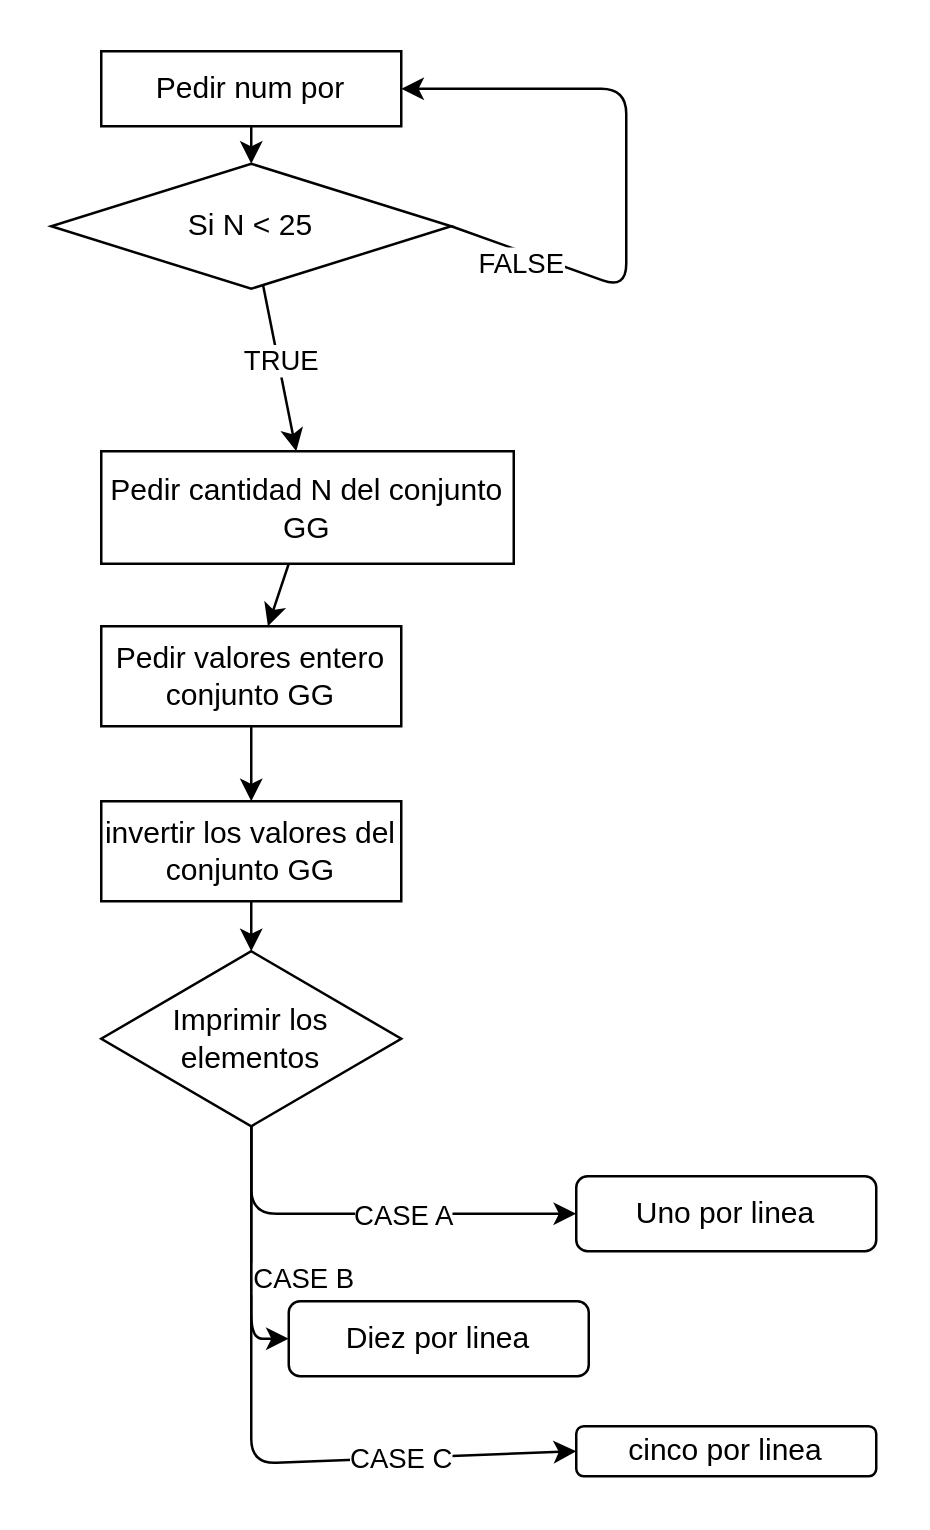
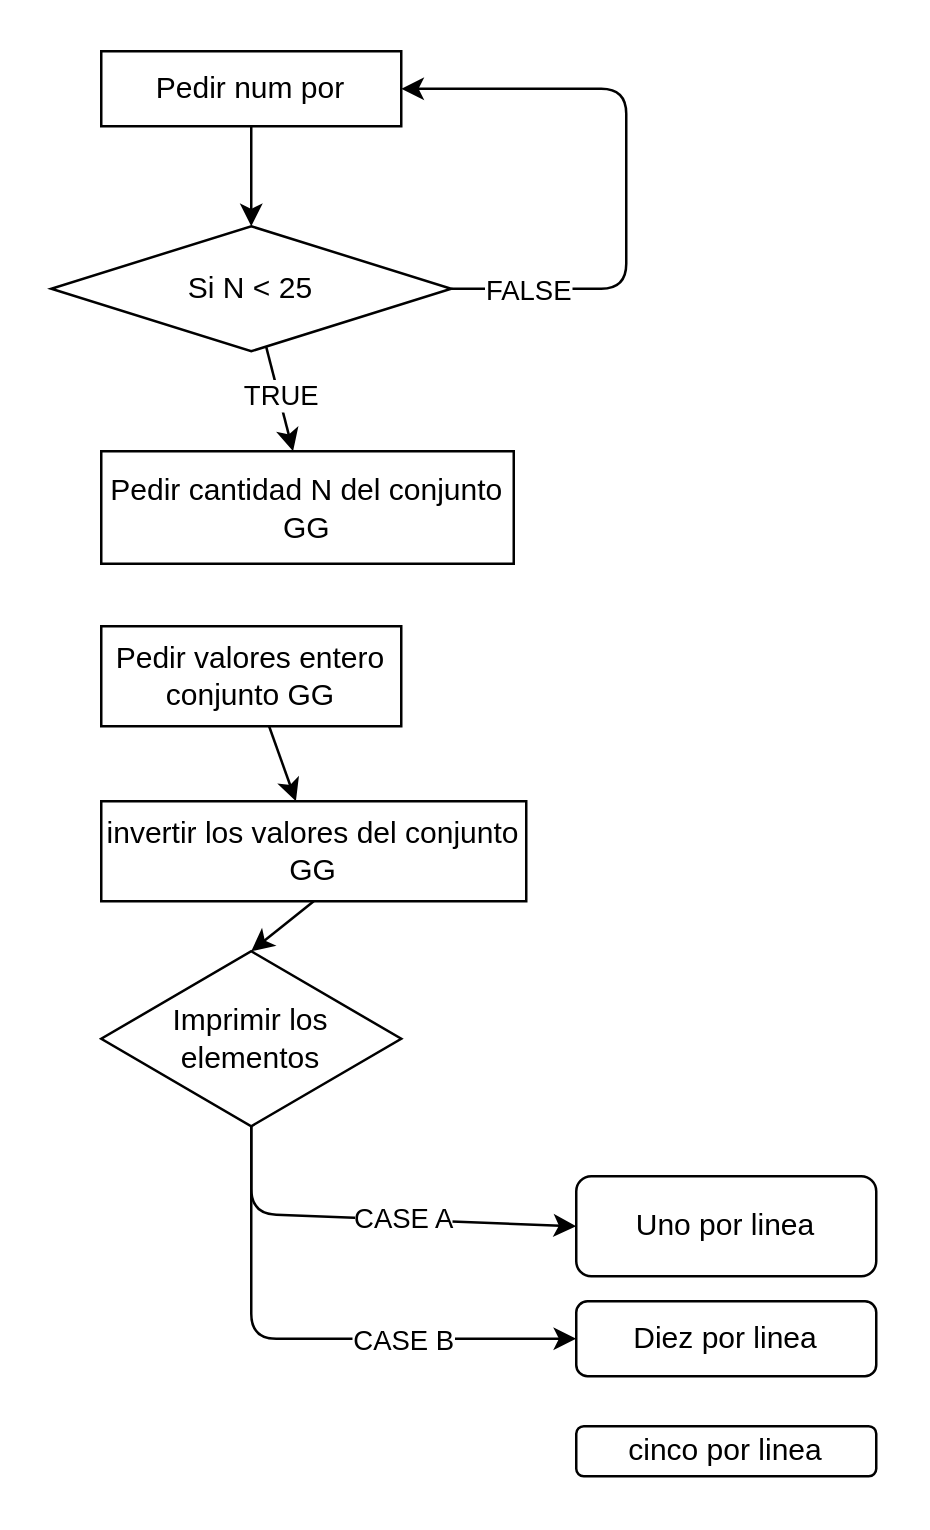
(251, 226) -> (251, 289)
(281, 587) -> none
(251, 851) -> (314, 851)
(726, 1214) -> (726, 1226)
(439, 1339) -> (726, 1339)
(251, 1443) -> none
